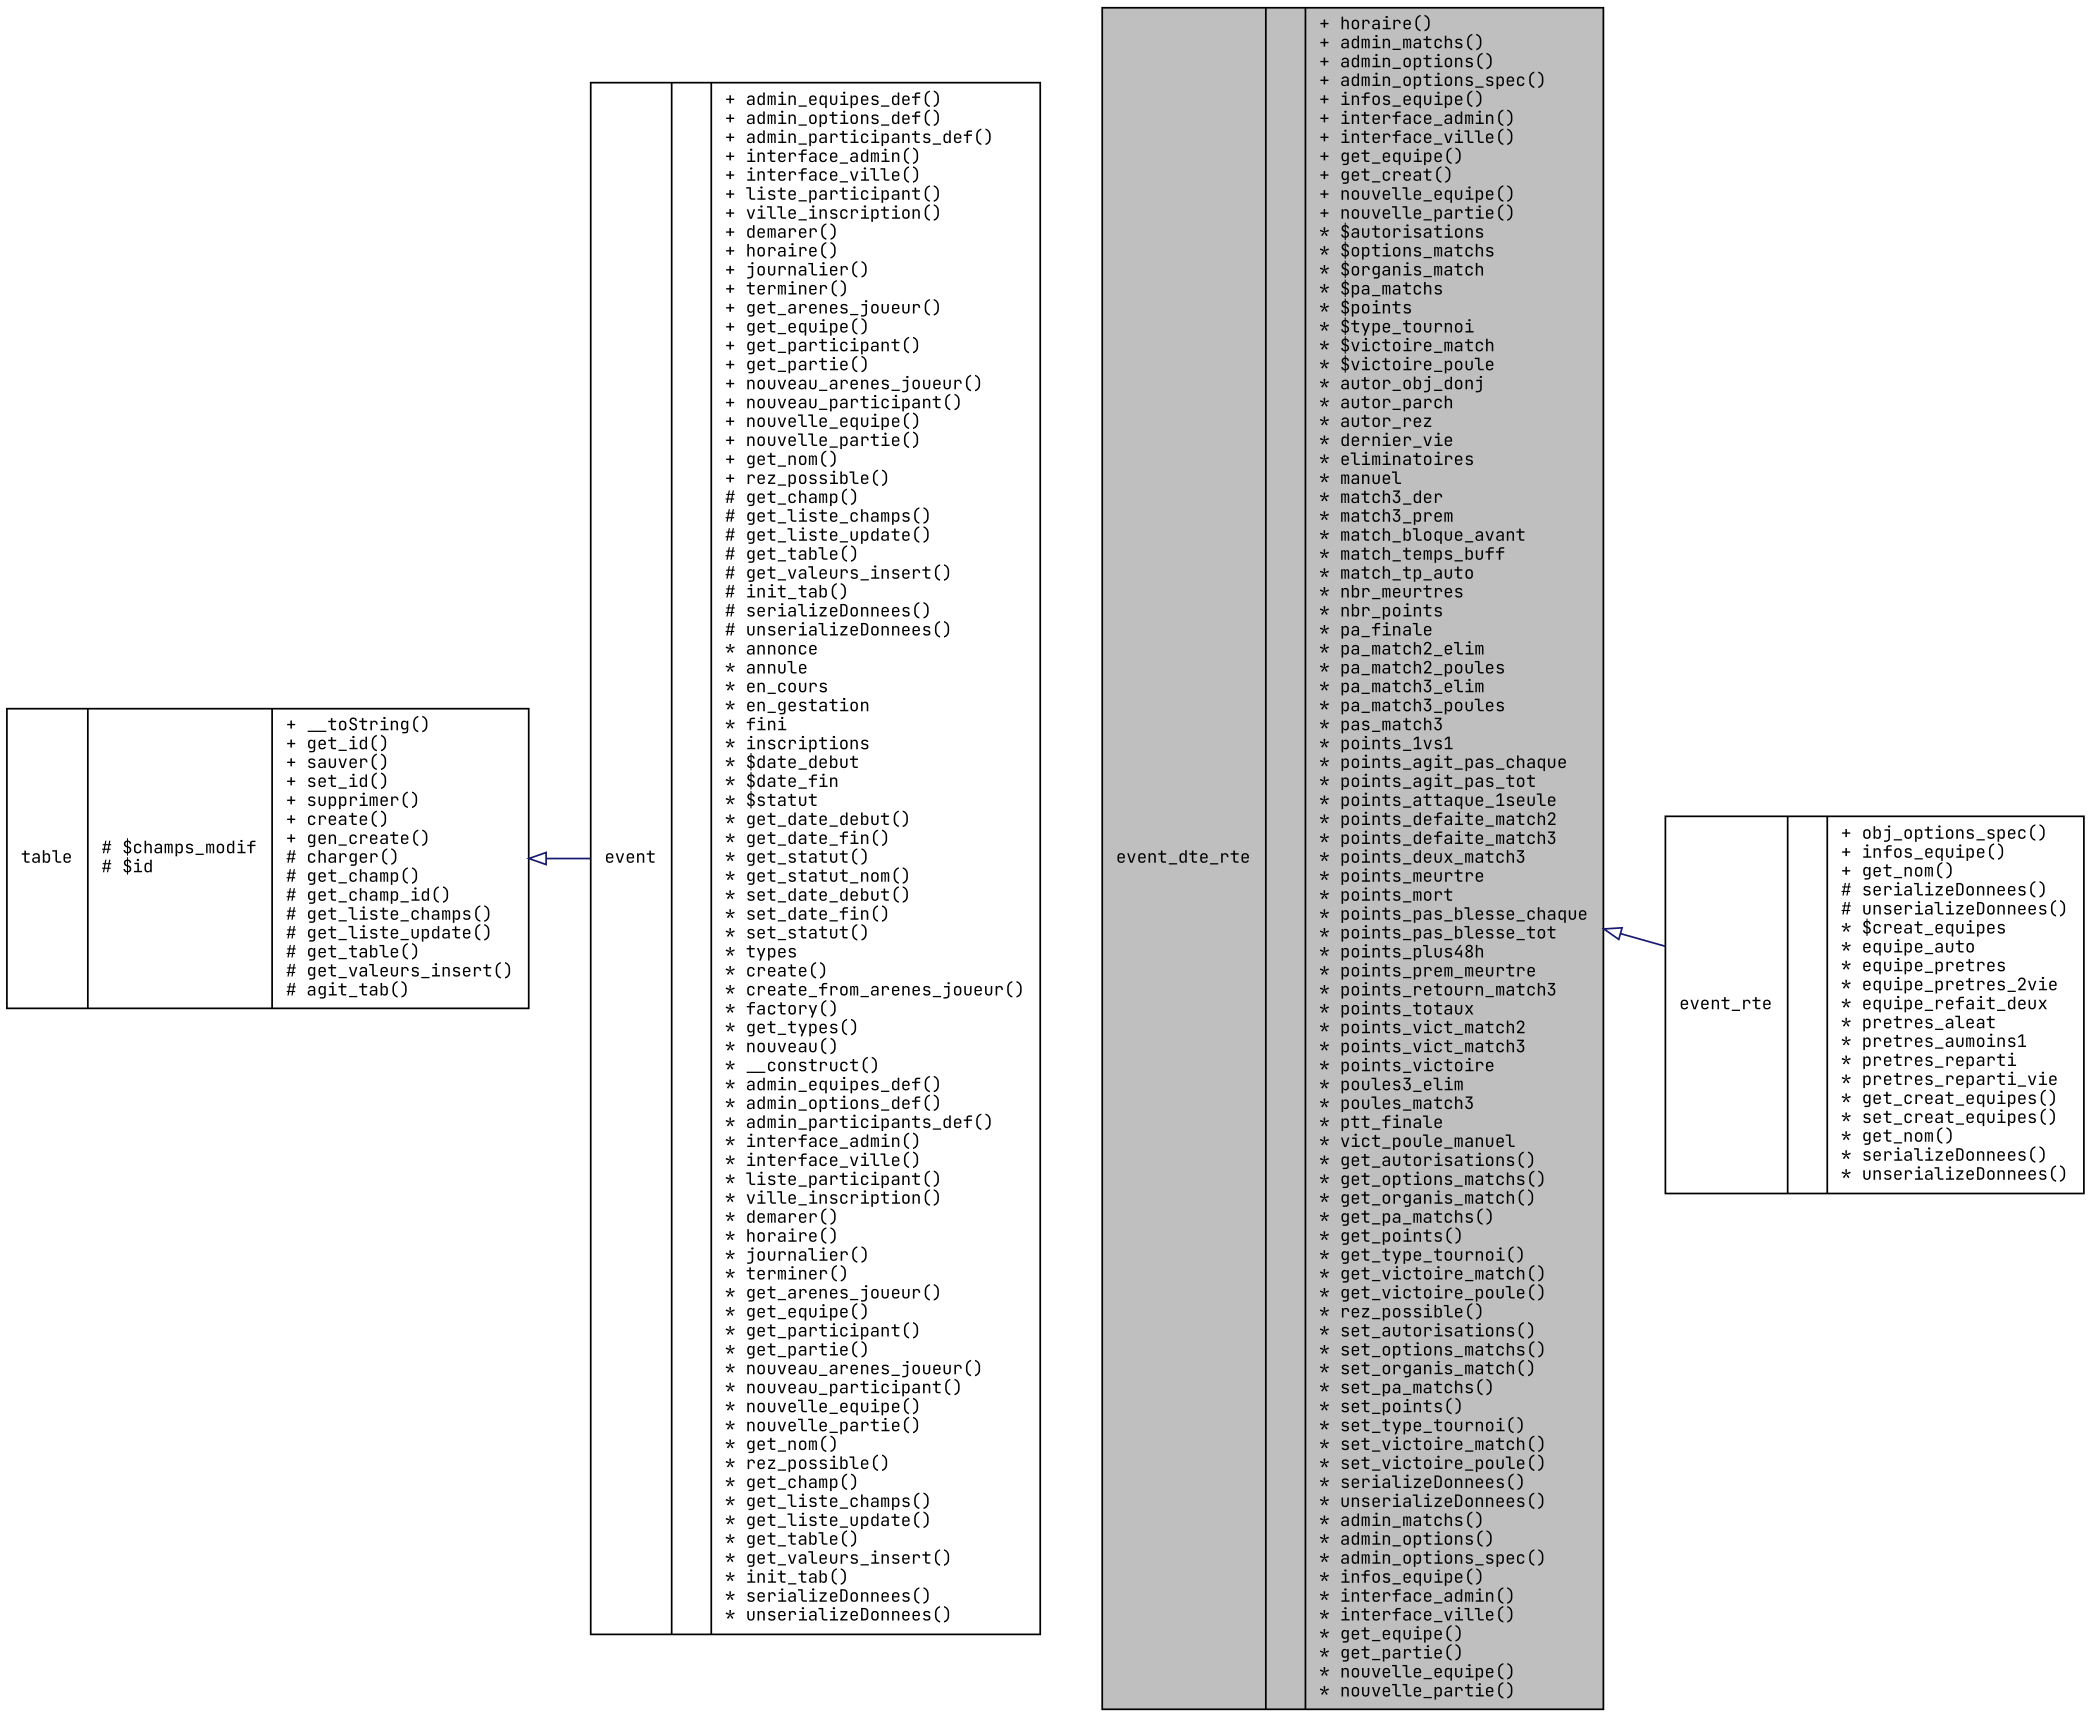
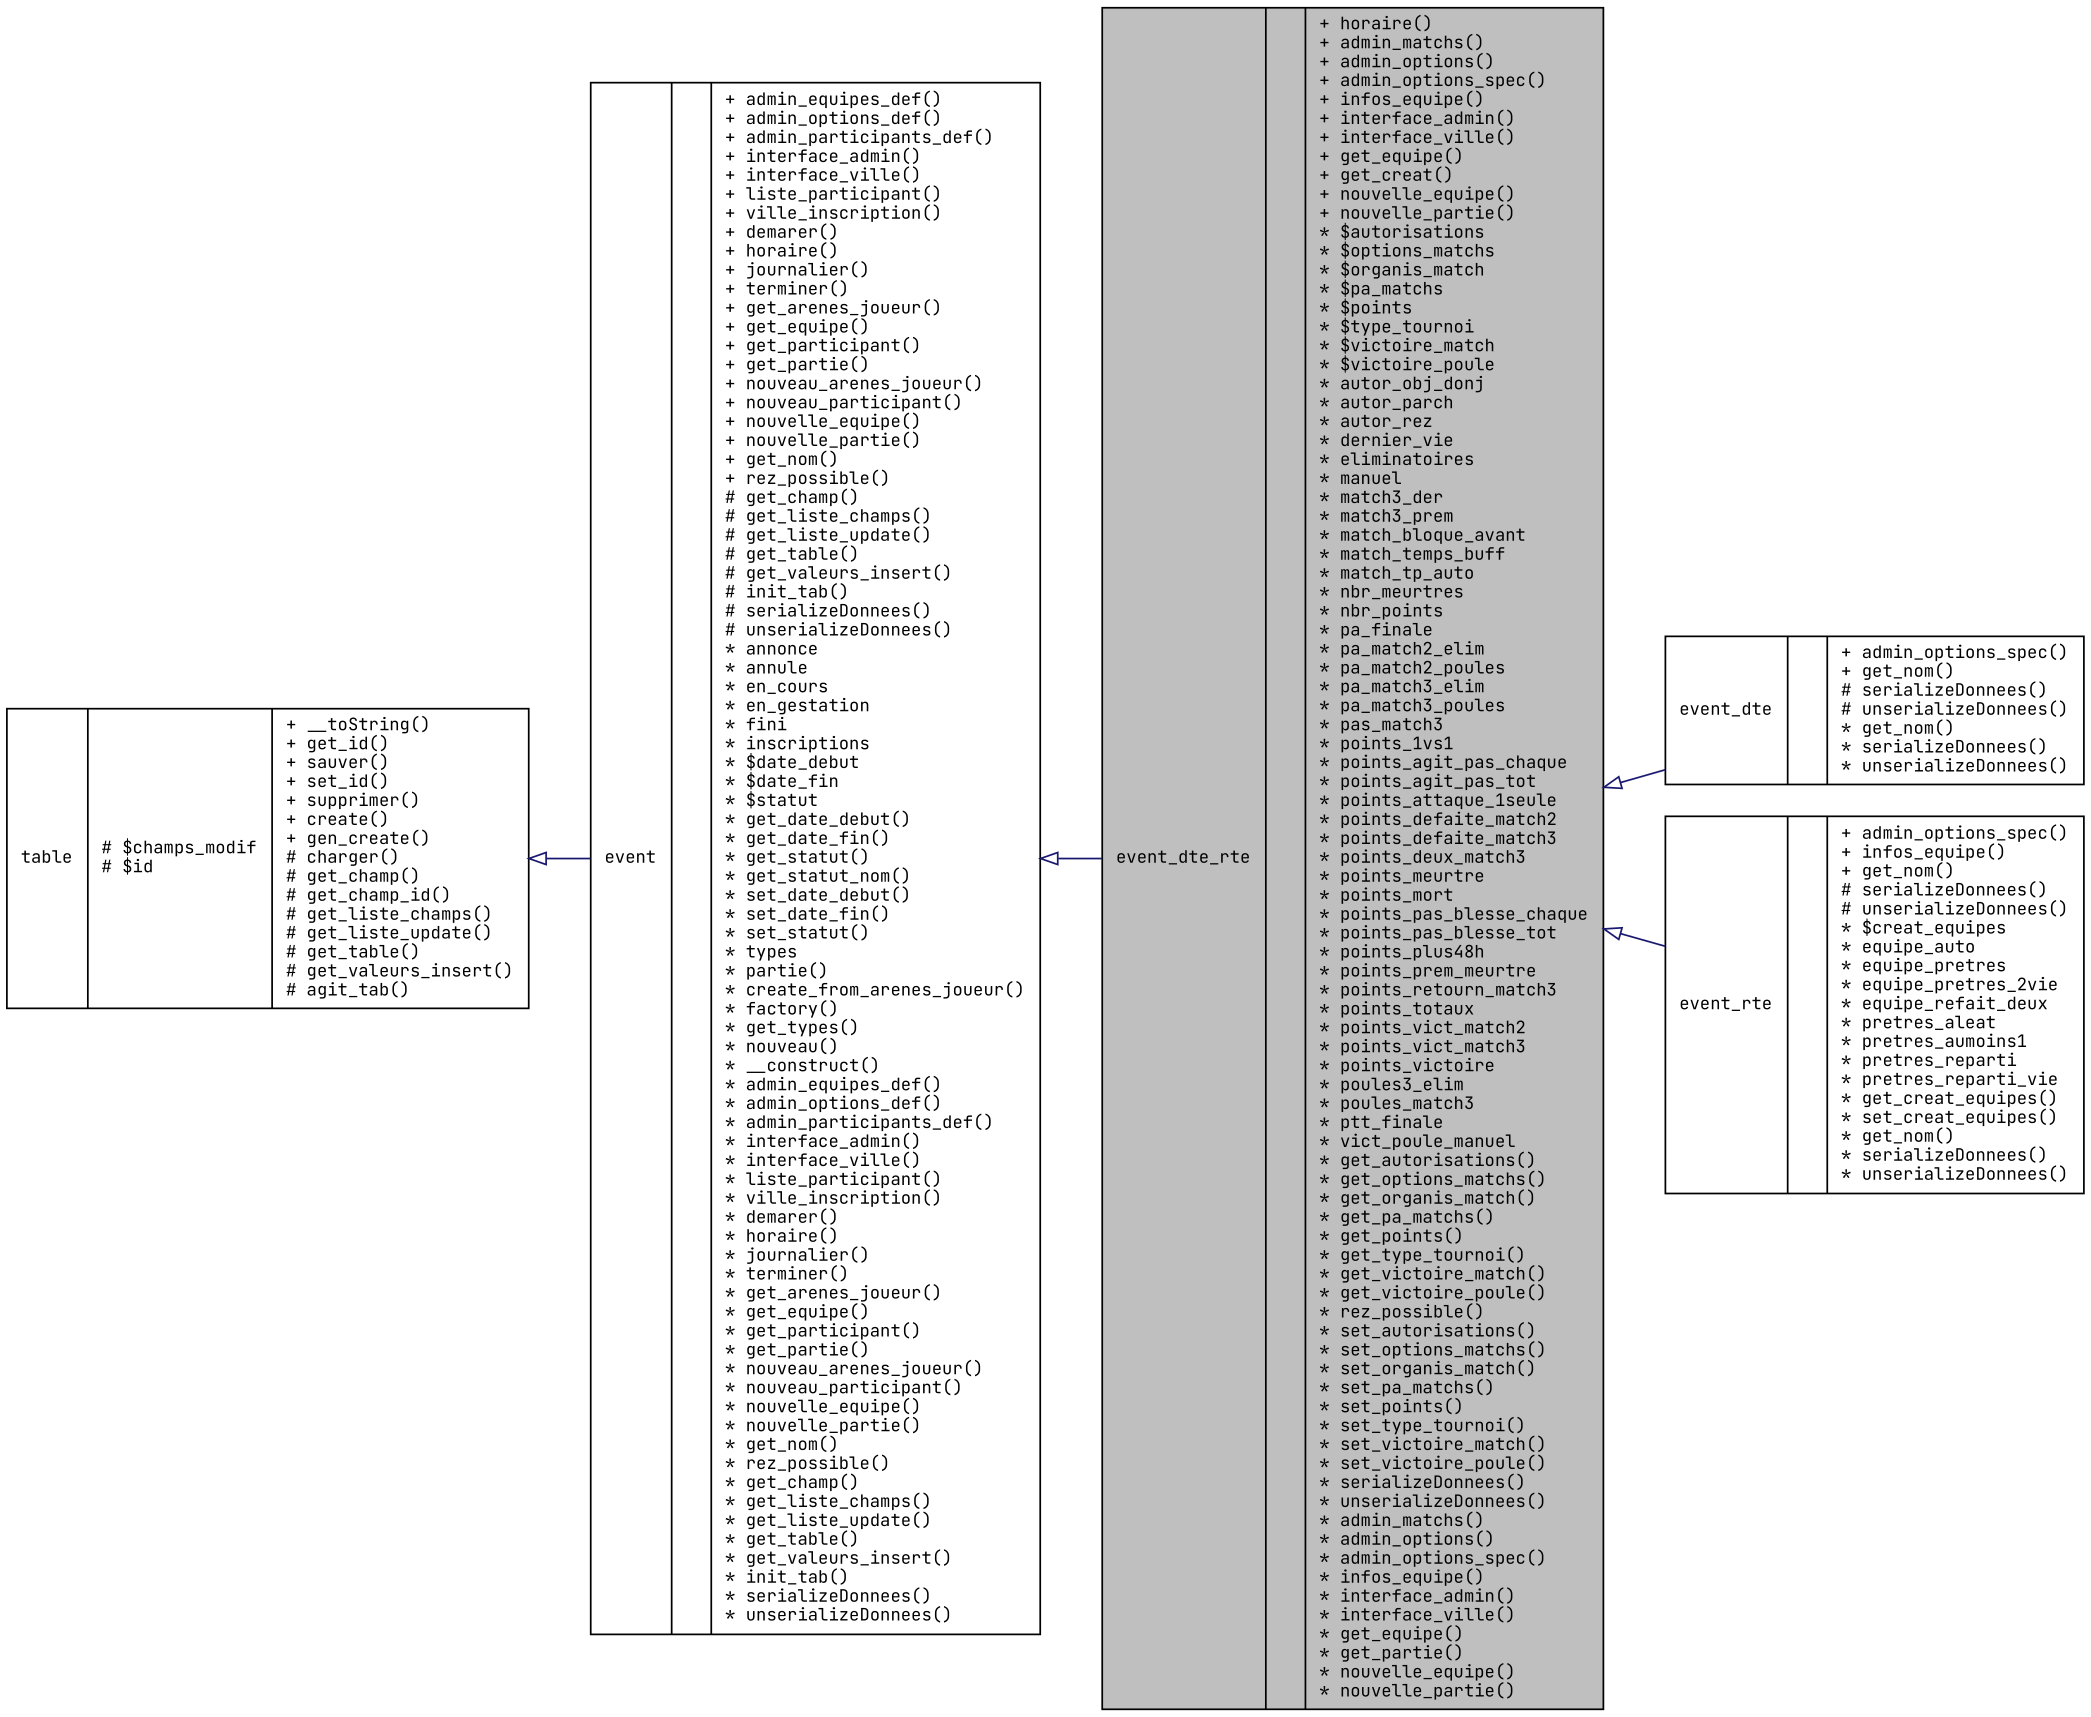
none -> (1875, 710)
(1945, 834) -> (1956, 834)
none -> (1080, 859)
(778, 971) -> (778, 971)
